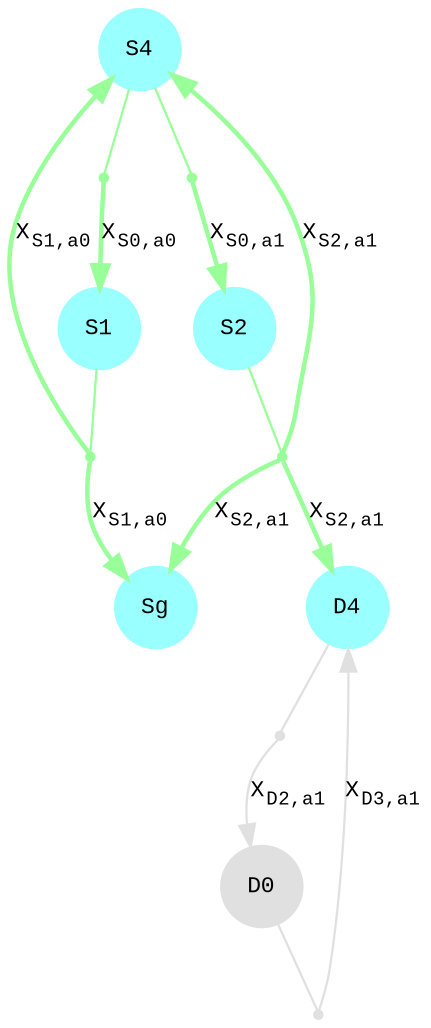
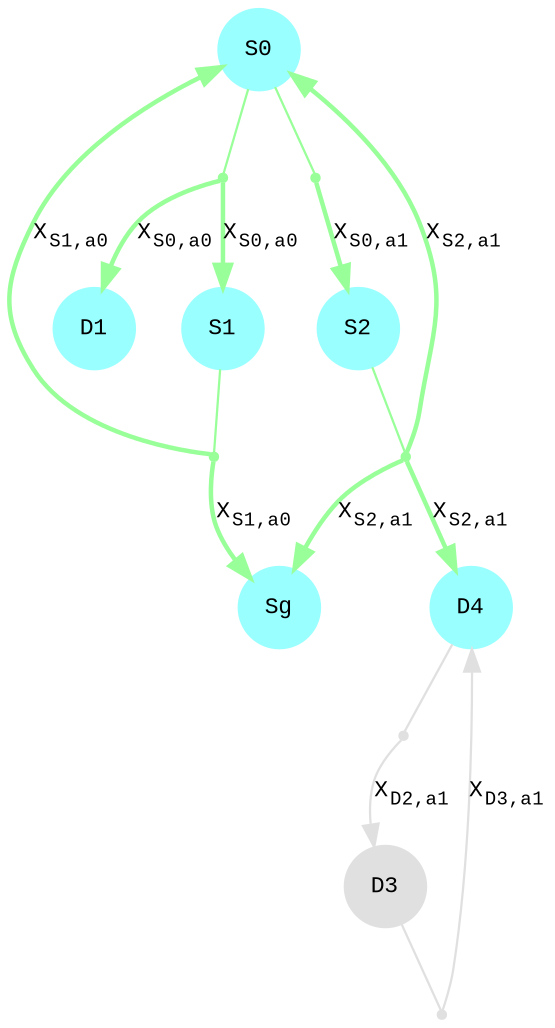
(140, 50) -> (259, 50)
none -> (94, 329)
(262, 887) -> (385, 887)
